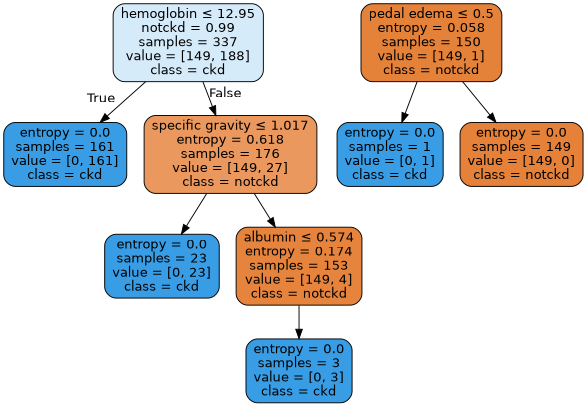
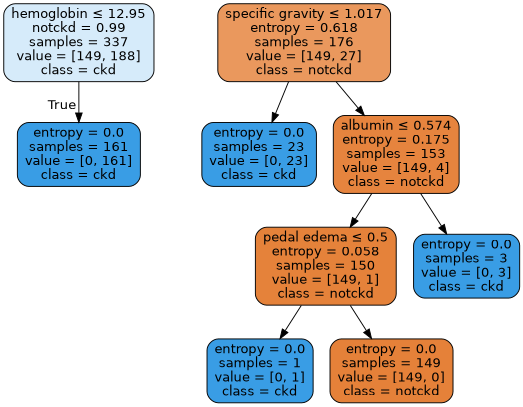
(208, 94) -> none
none -> (364, 206)
(299, 252) -> (396, 140)
